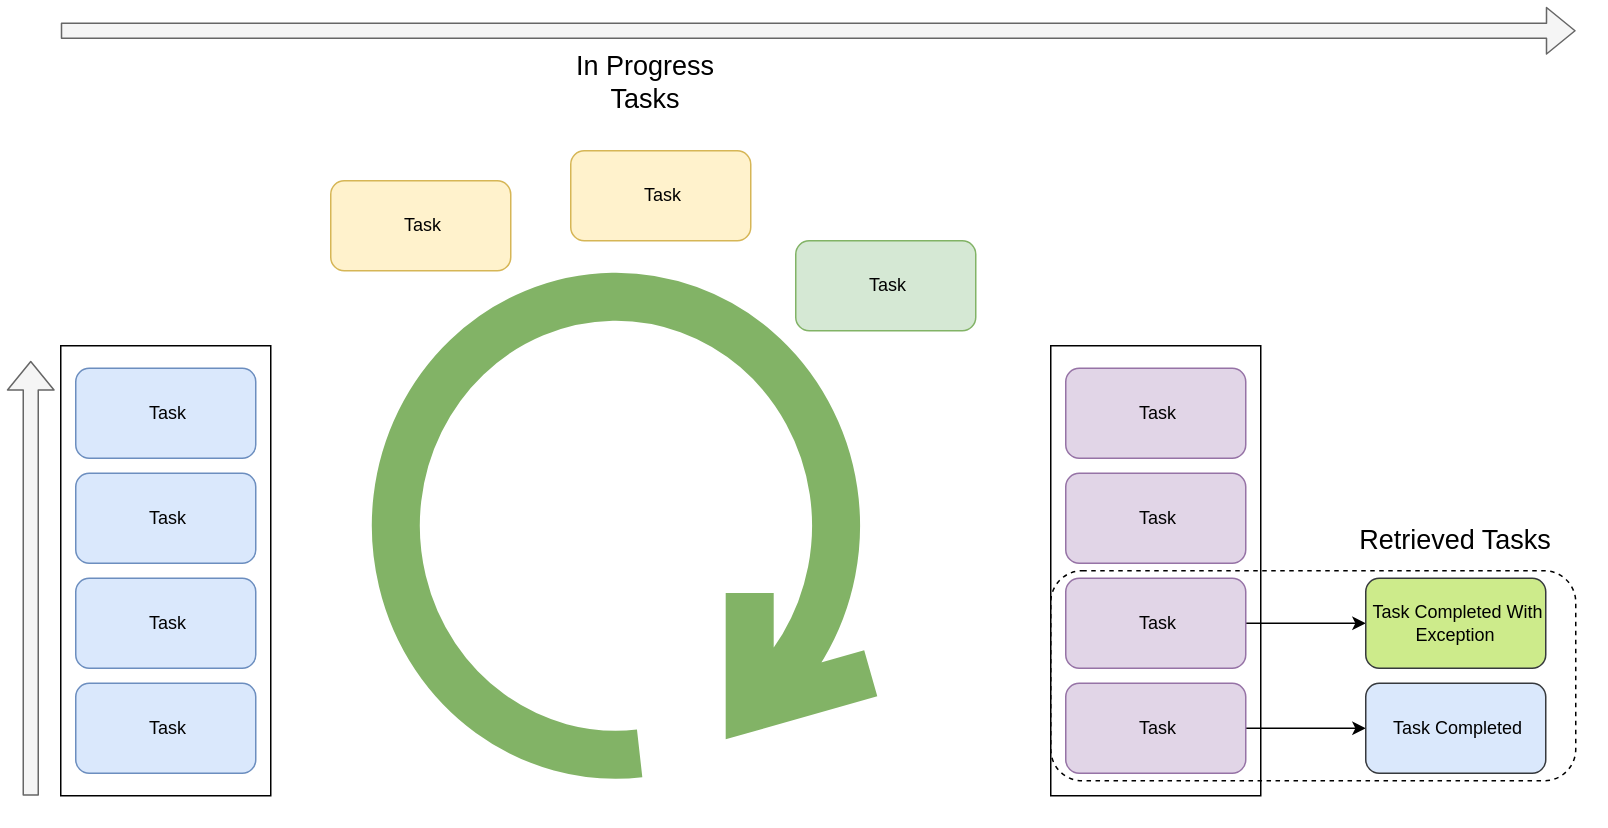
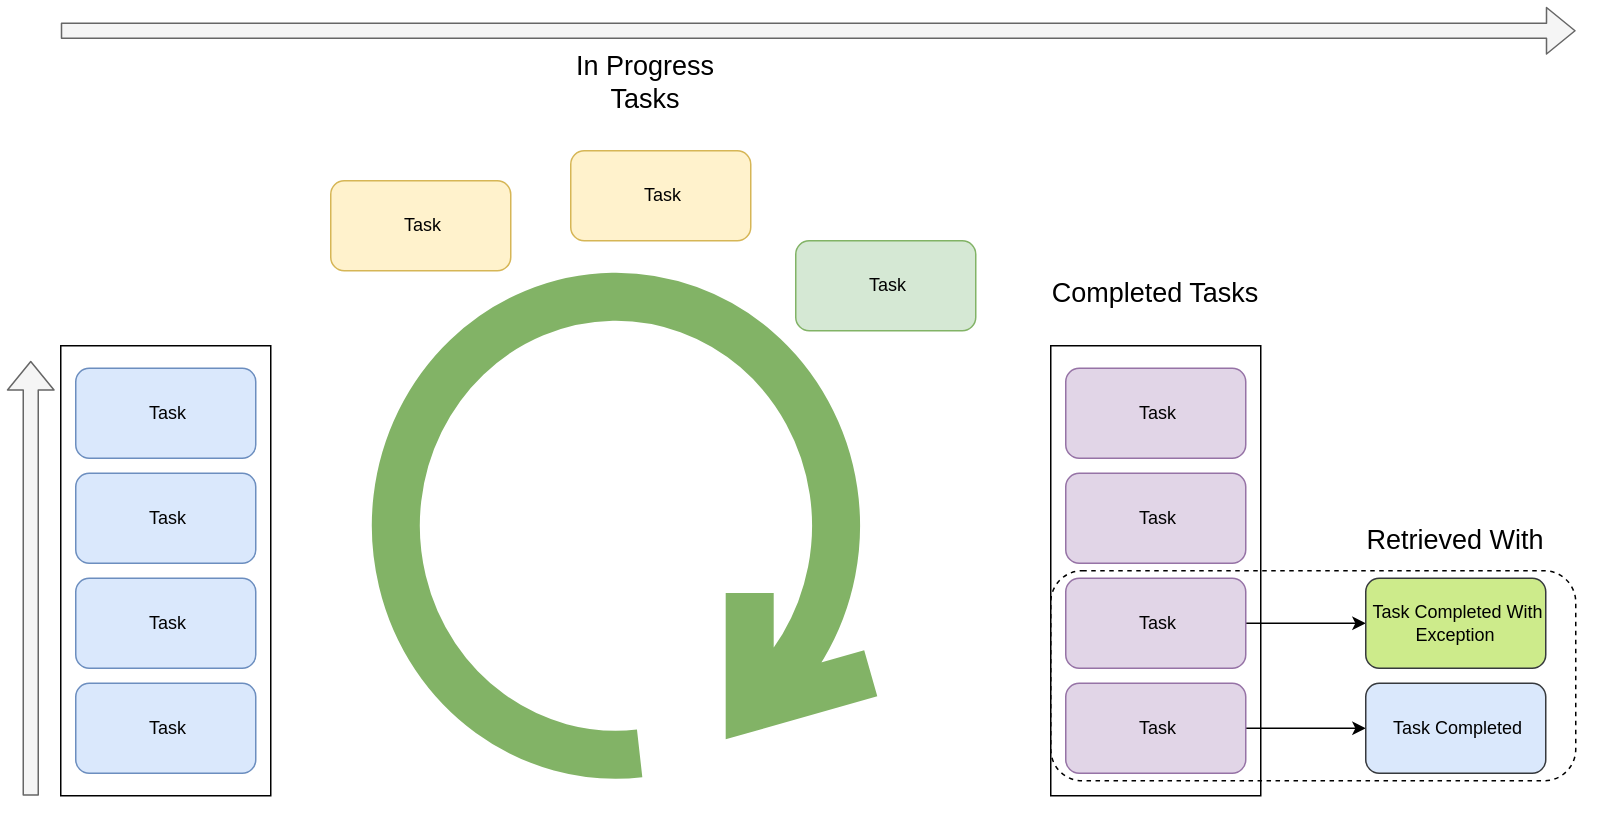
none -> (1156, 293)
(1456, 541) -> (1456, 541)
